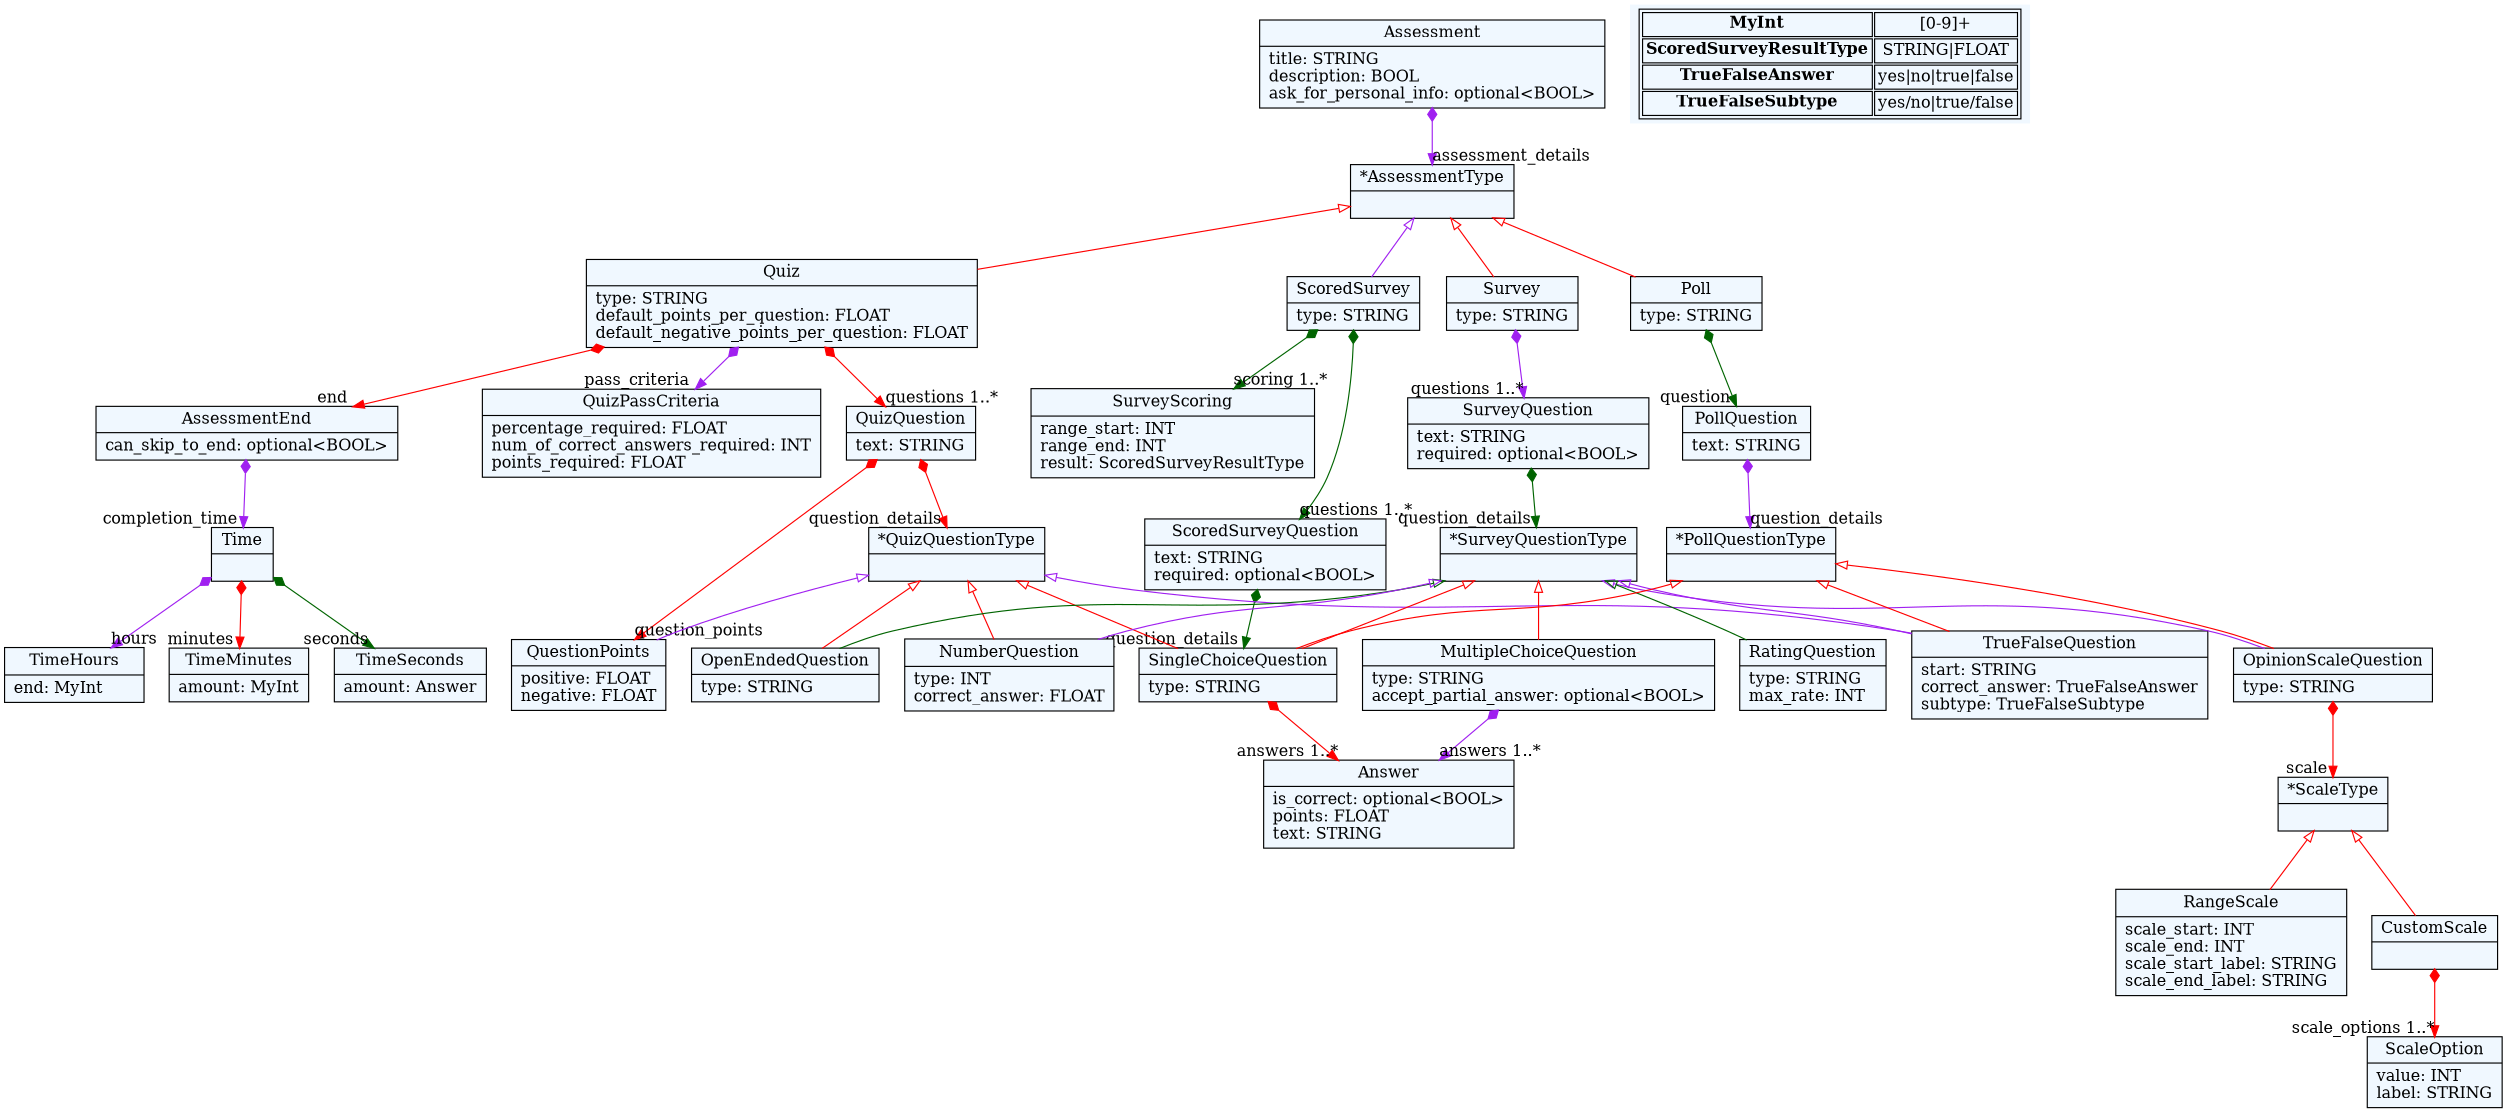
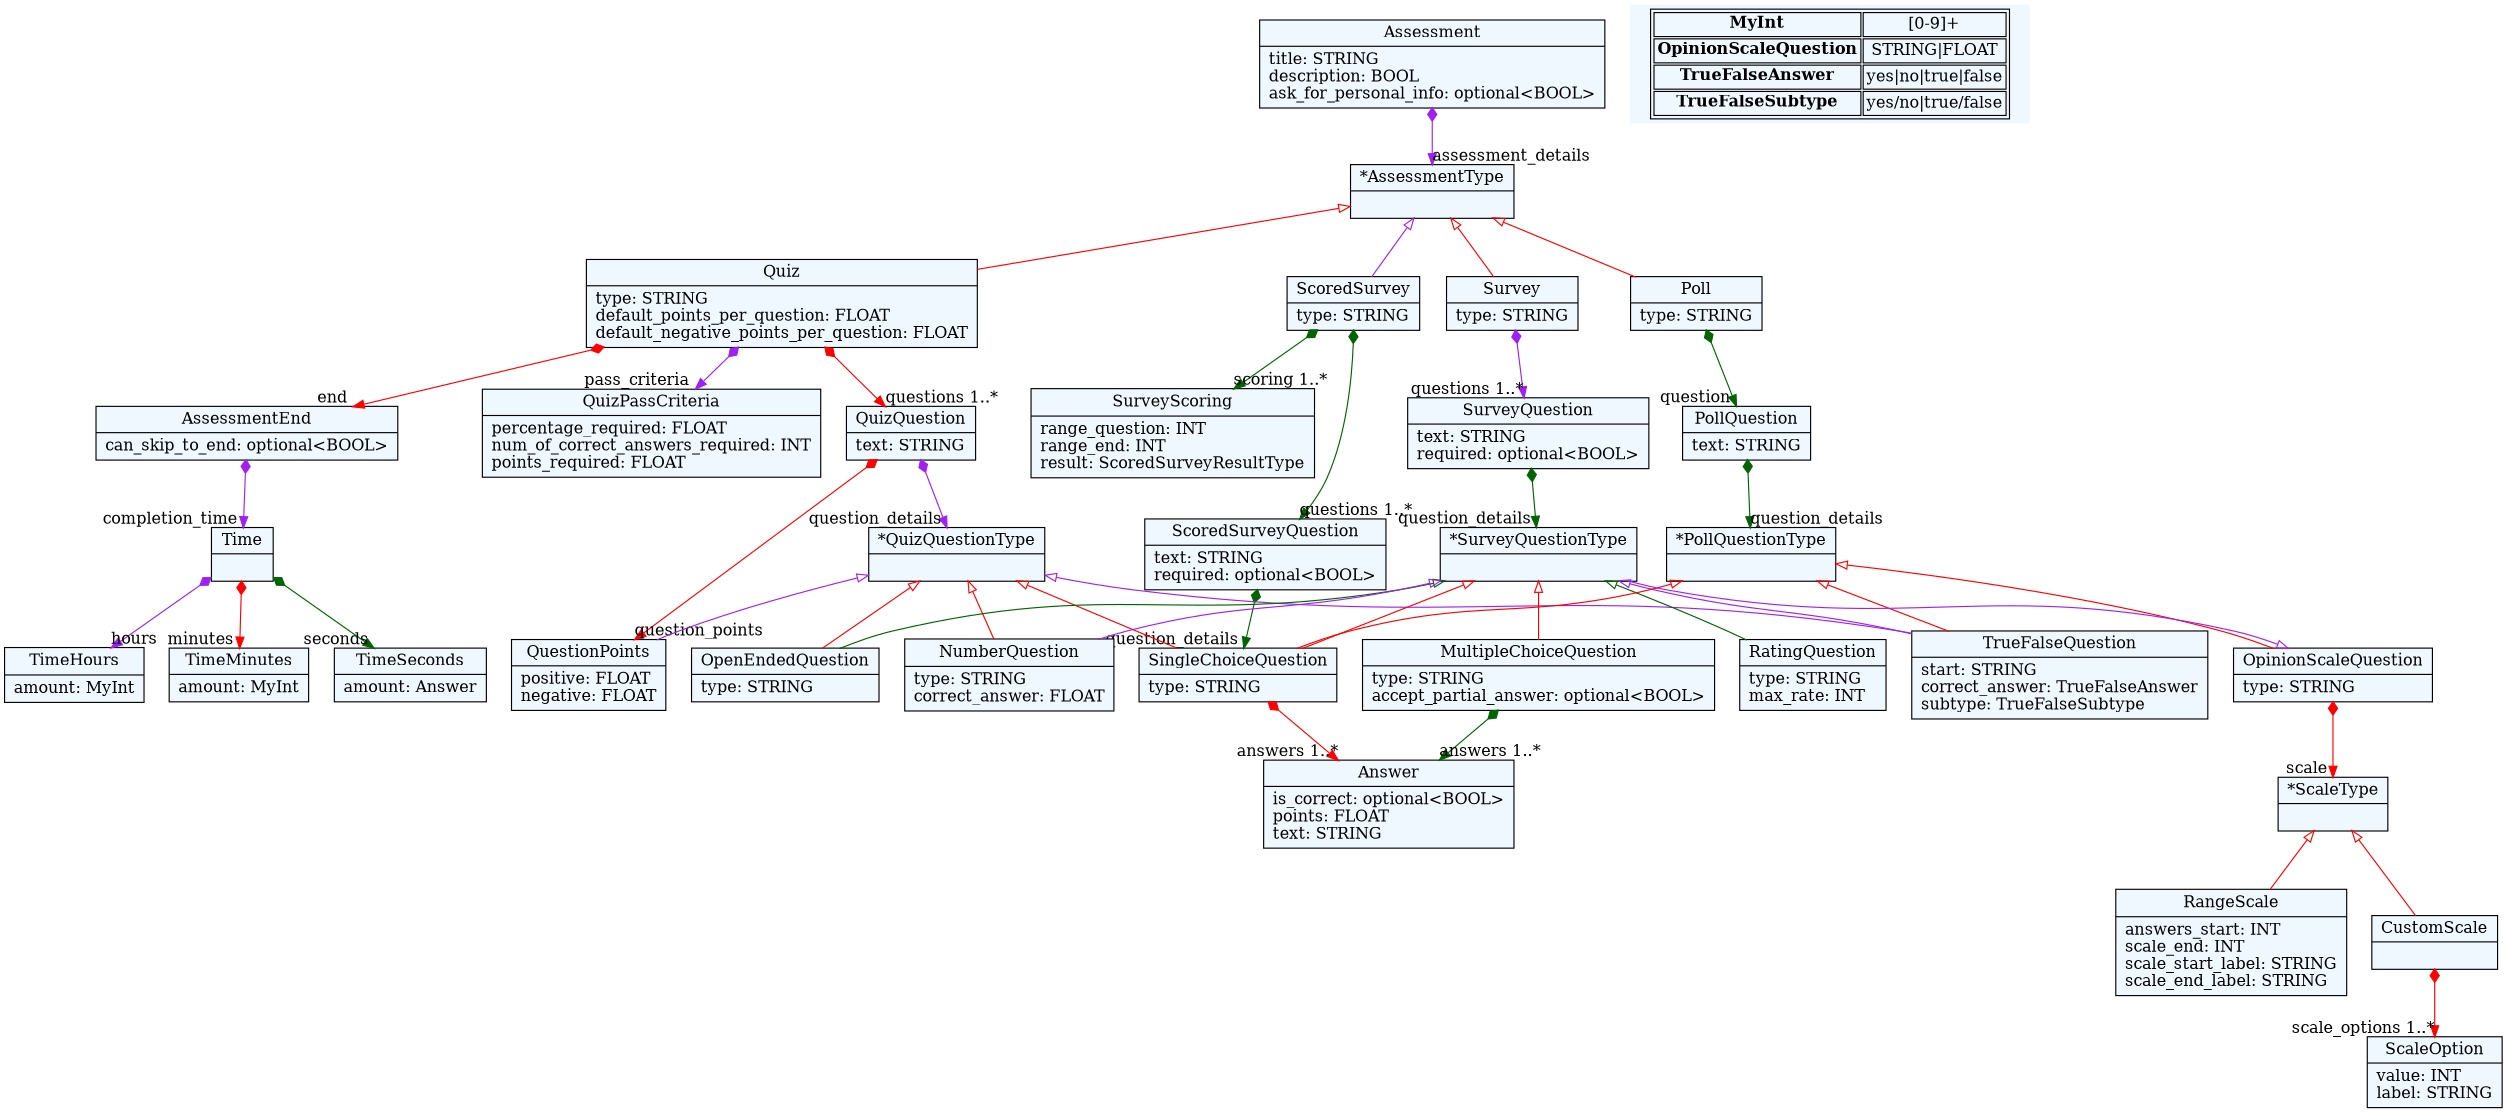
(1757, 49) -> (1757, 49)
(1108, 429) -> (1123, 429)
(934, 495) -> (934, 495)
(1749, 495) -> (1749, 495)
(1941, 607) -> (1953, 607)
(952, 680) -> (970, 680)
(59, 688) -> (74, 688)
(1468, 736) -> (1468, 736)
(2190, 930) -> (2203, 930)
